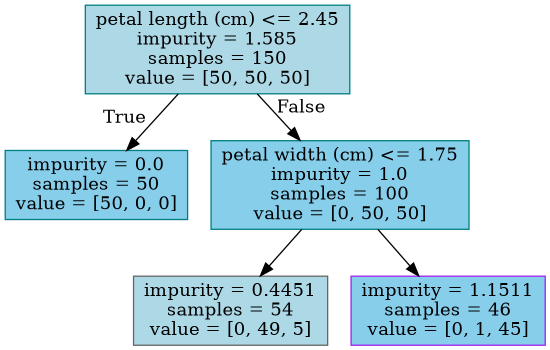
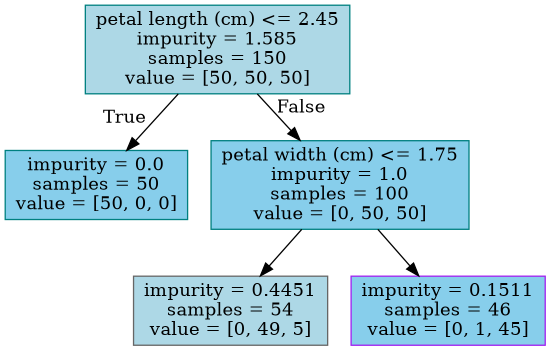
(448, 311) -> (448, 311)
